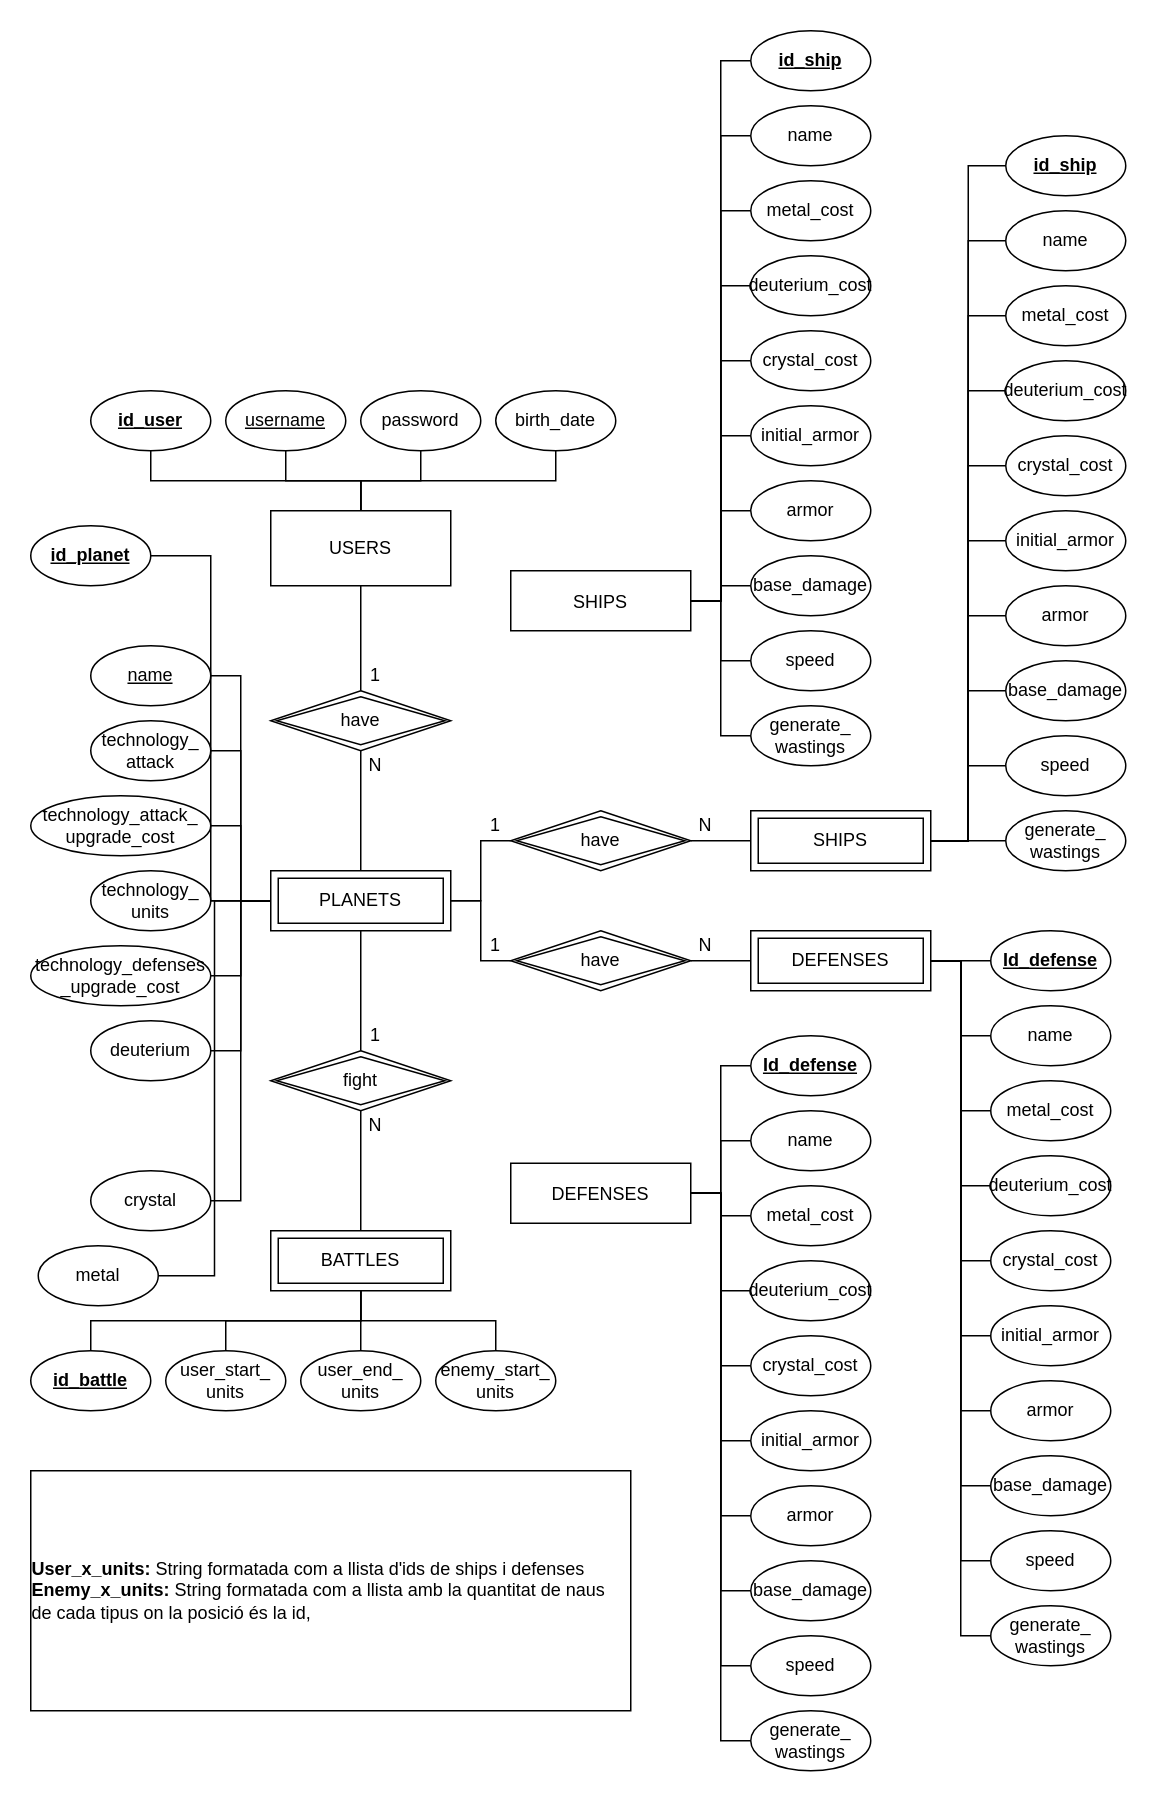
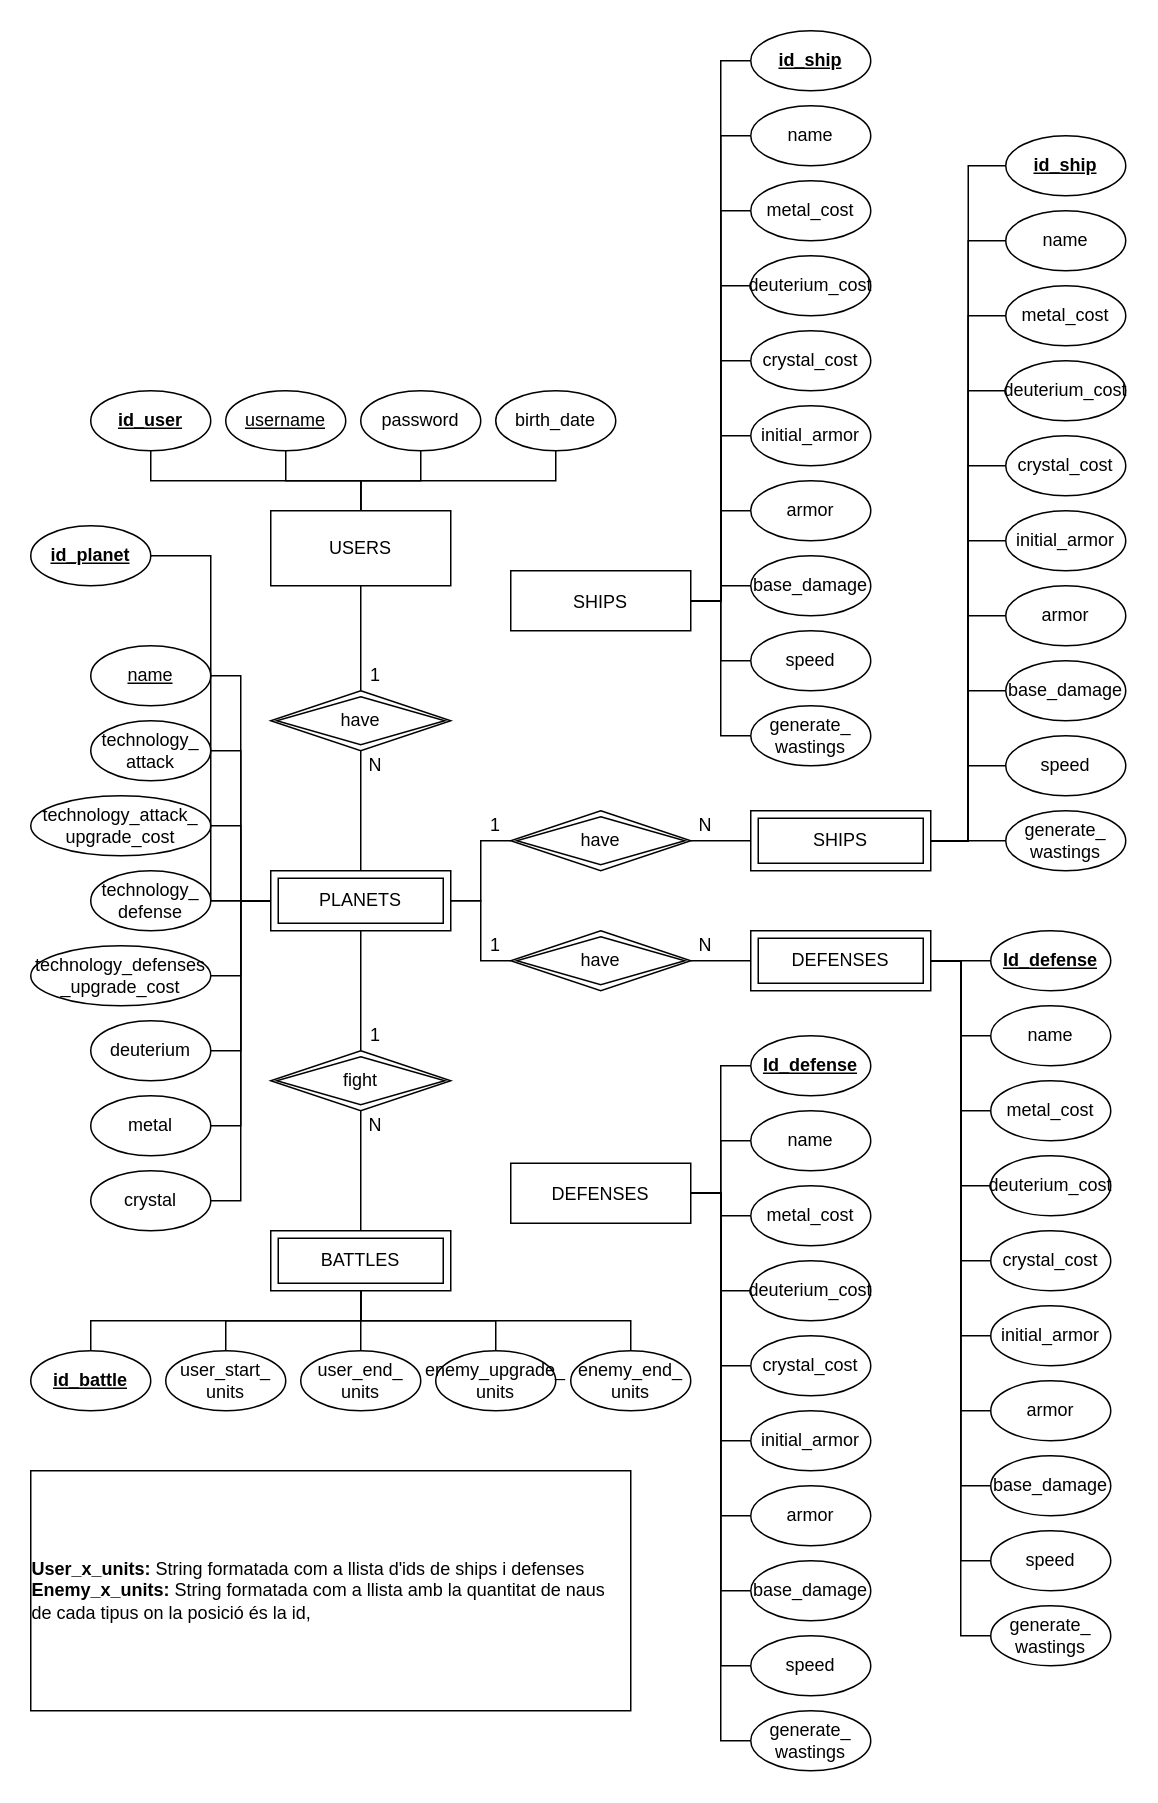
(151, 901) -> (151, 901)
(98, 1276) -> (151, 1126)
none -> (579, 1321)
(496, 1381) -> (496, 1381)
none -> (631, 1381)
